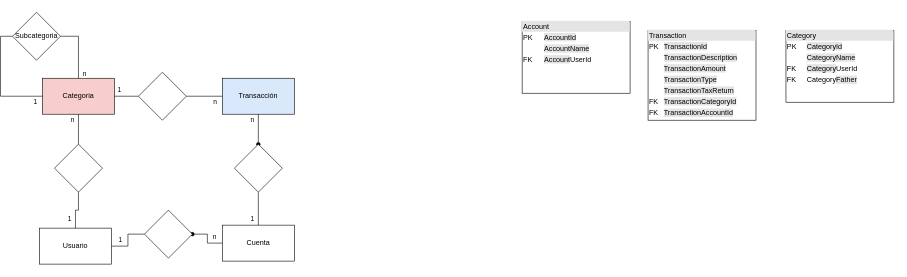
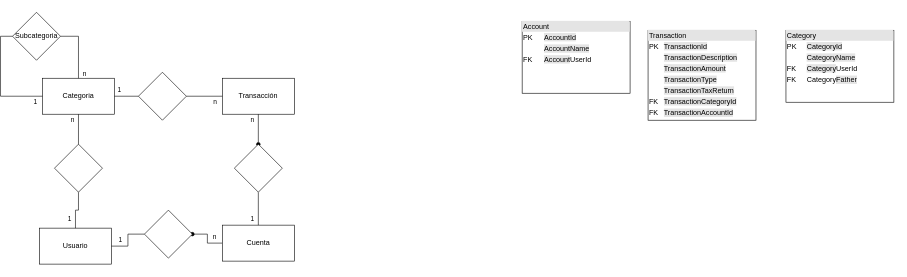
(78, 96) -> (78, 96)
(258, 96) -> (258, 96)
